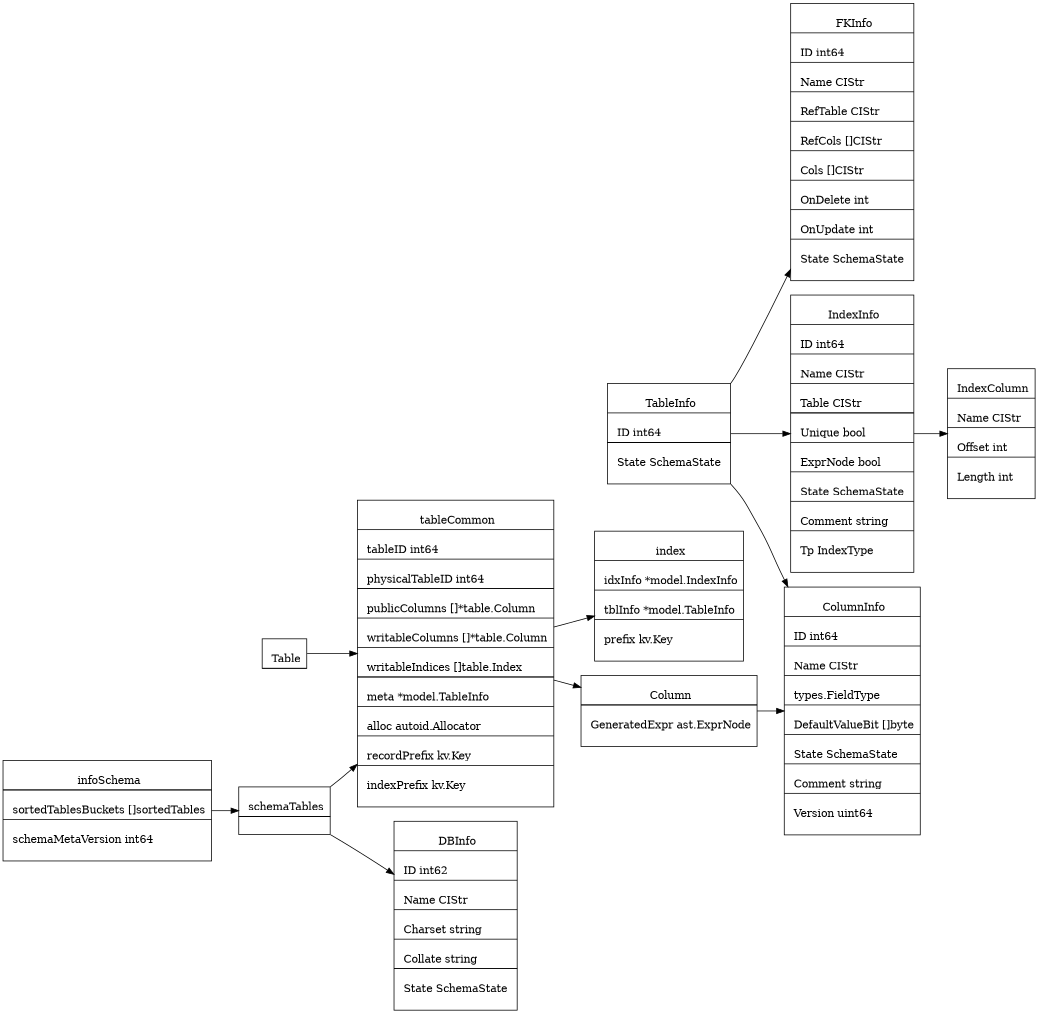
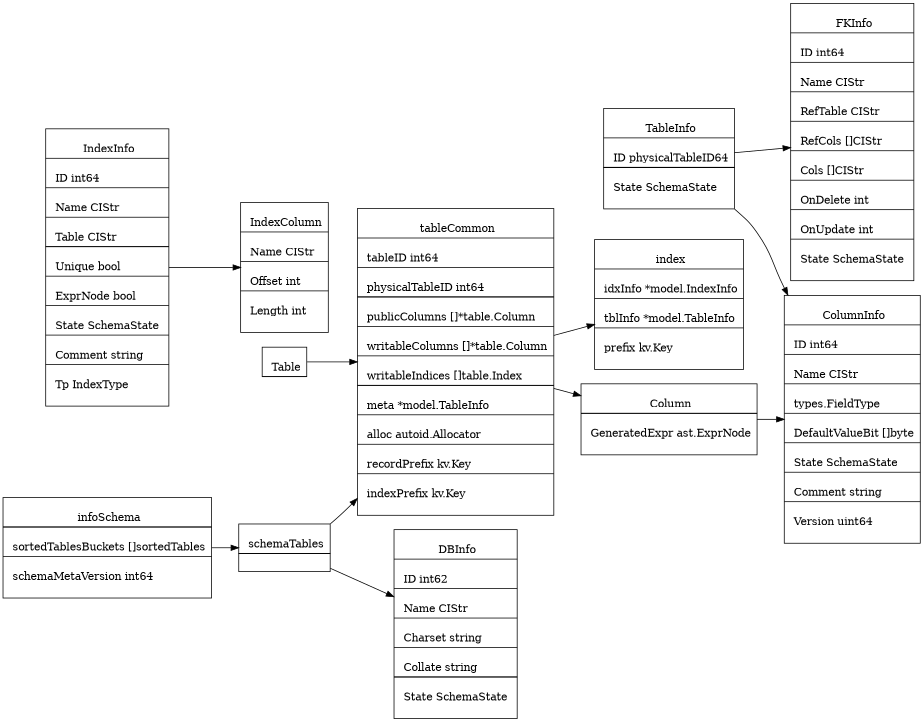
(638, 433) -> (669, 158)
(757, 434) -> none
